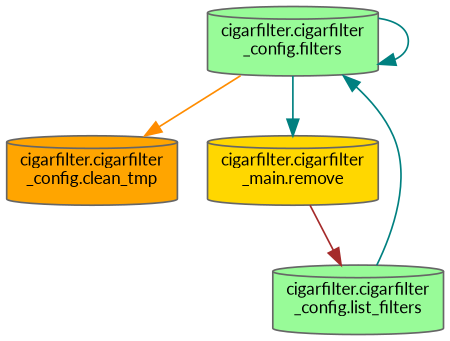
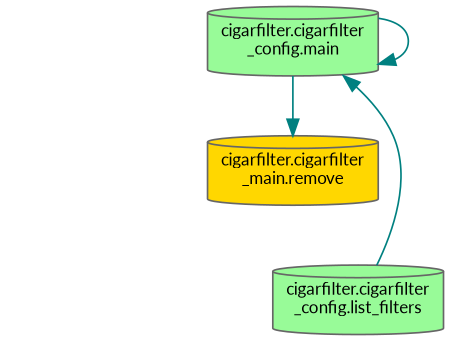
(293, 41) -> (293, 41)
(92, 170) -> none
(322, 228) -> none
